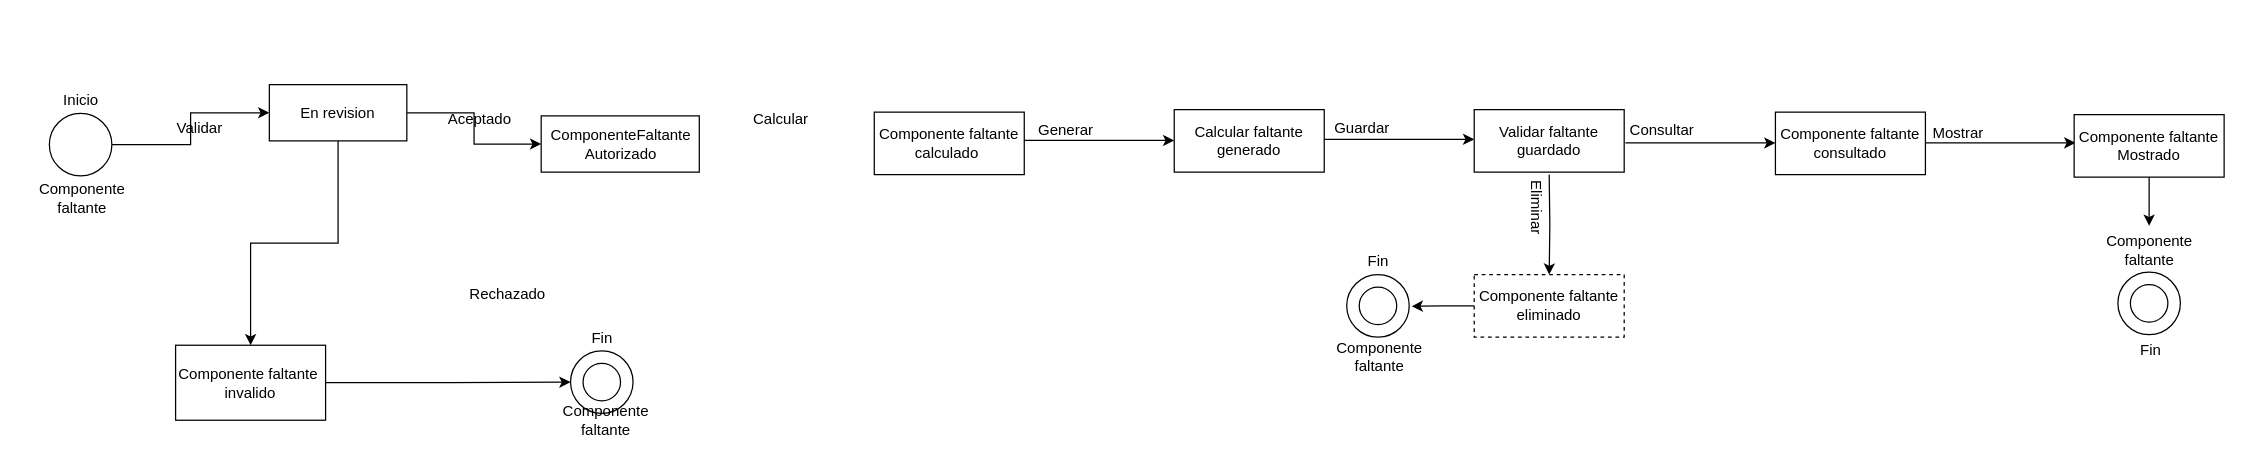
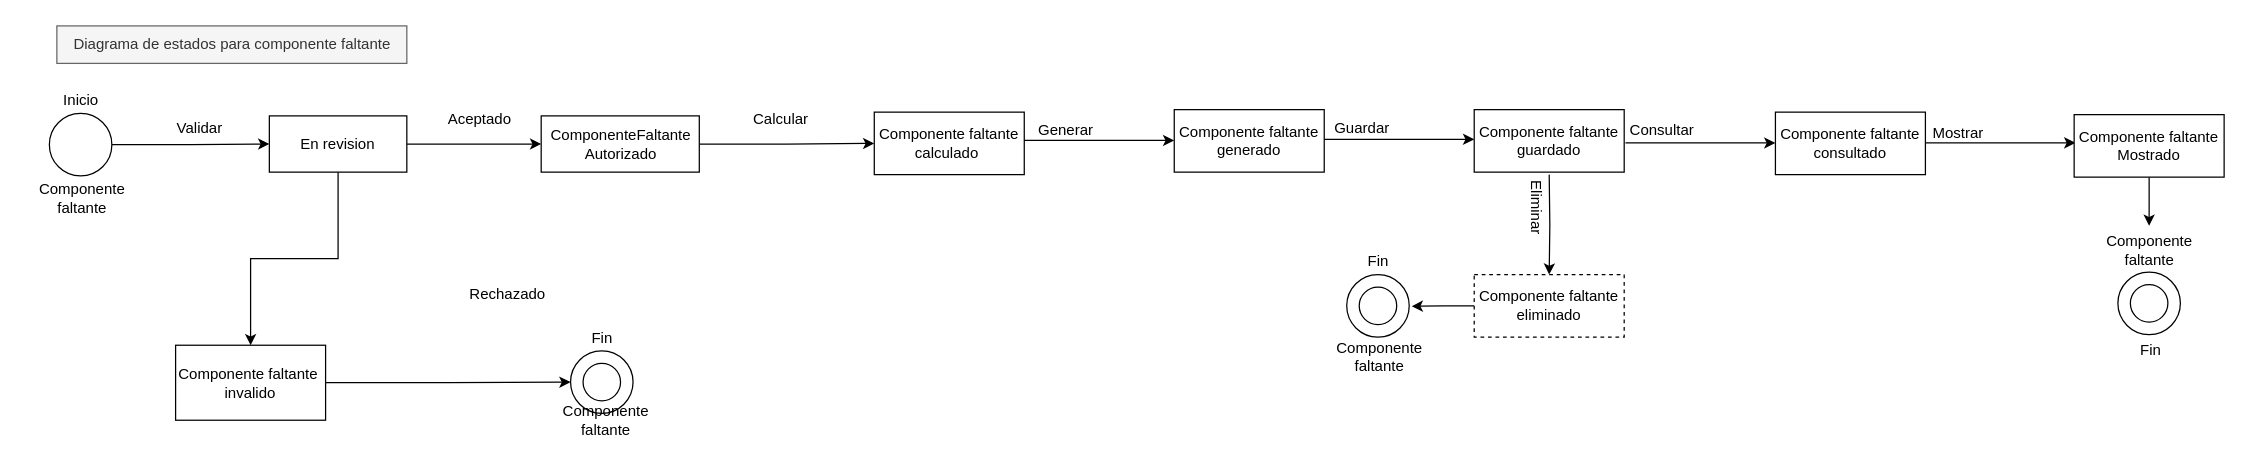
none -> (232, 44)
(338, 113) -> (338, 144)
(1249, 141) -> (1249, 141)
(1549, 141) -> (1549, 141)
none -> (783, 144)
